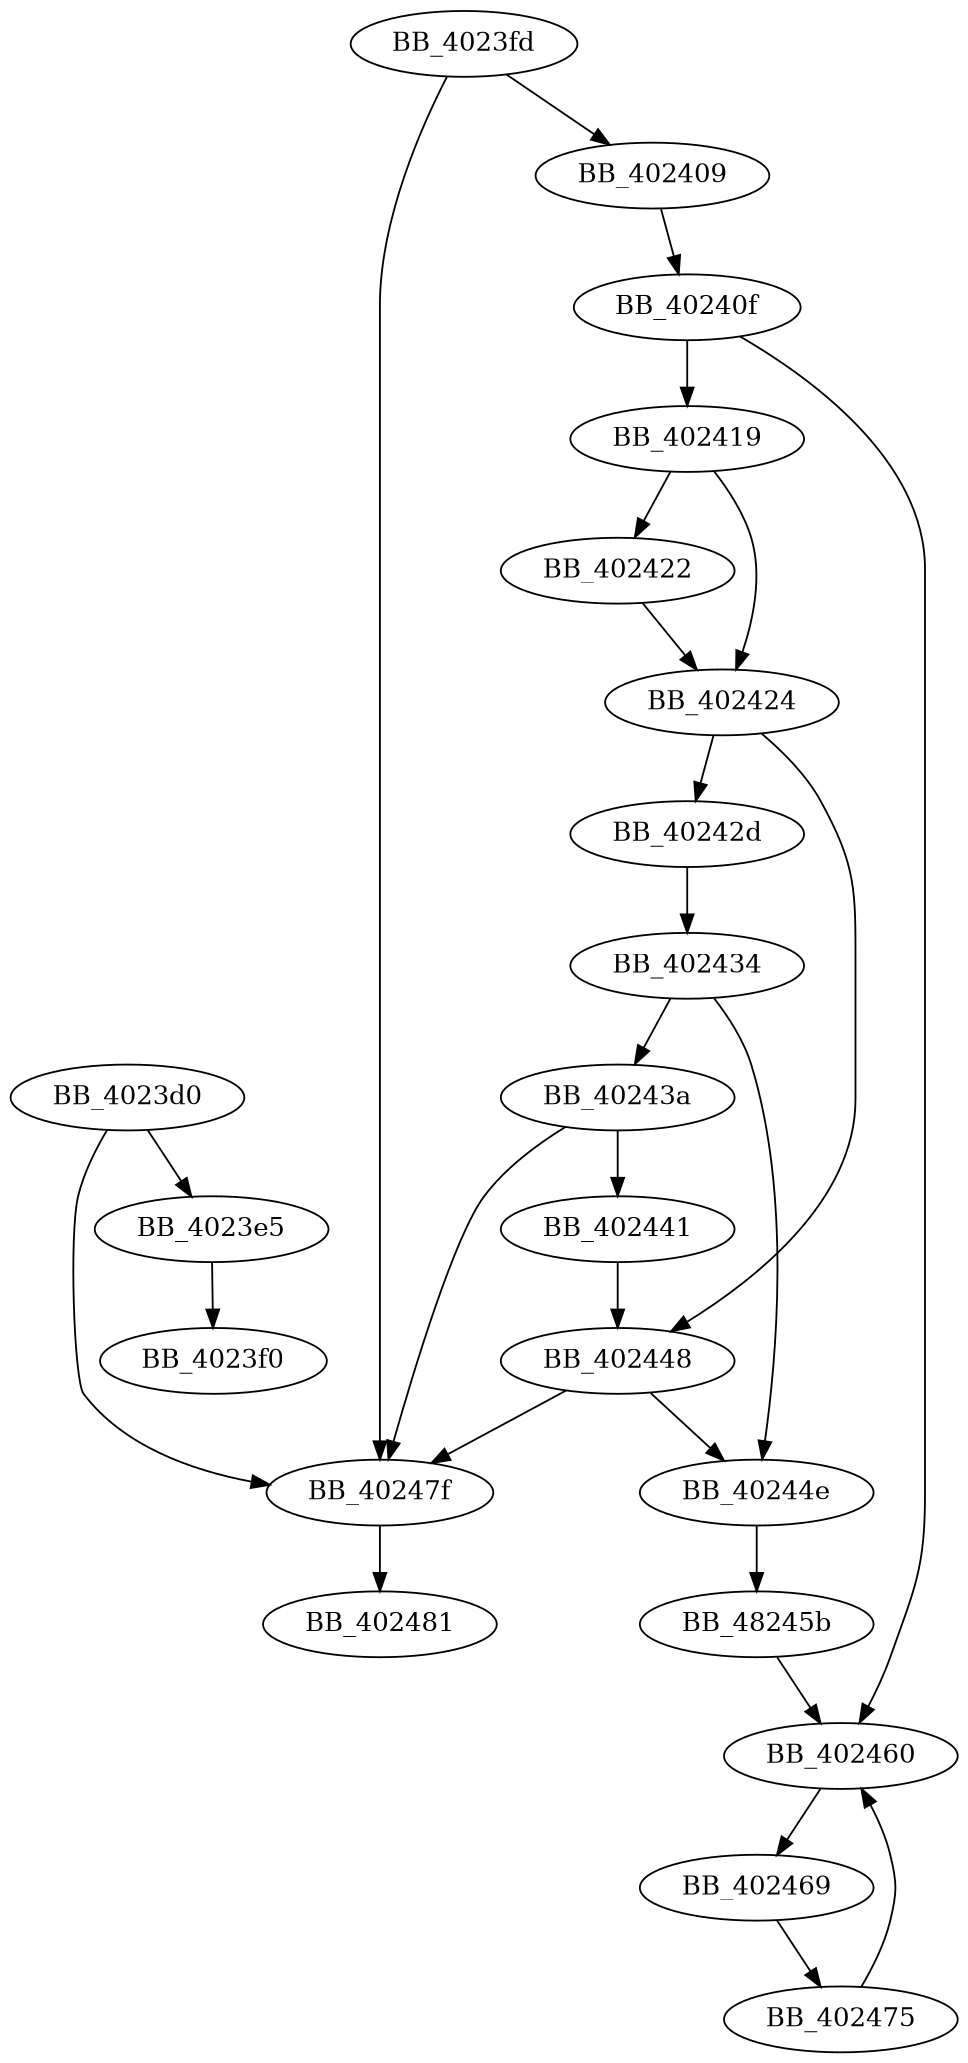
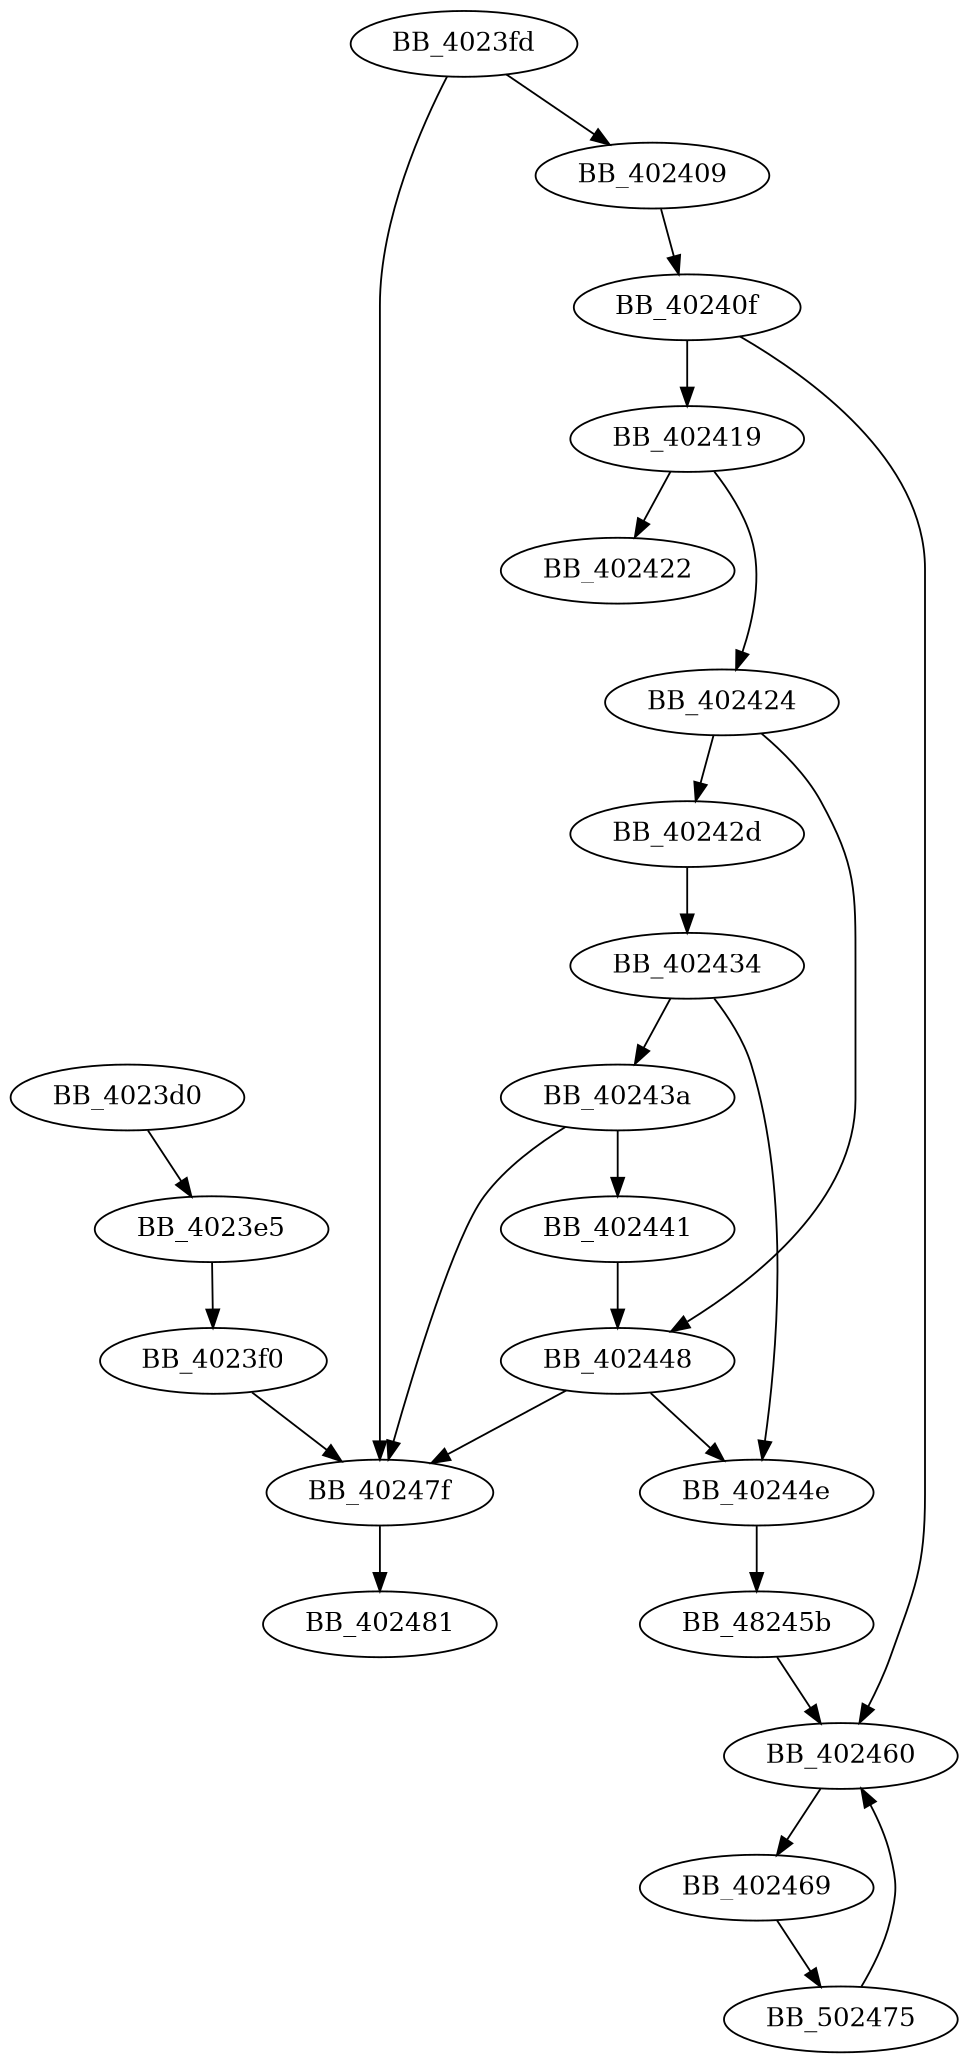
(664, 629) -> none
(77, 1356) -> (290, 1421)
(841, 2019) -> (841, 2019)
